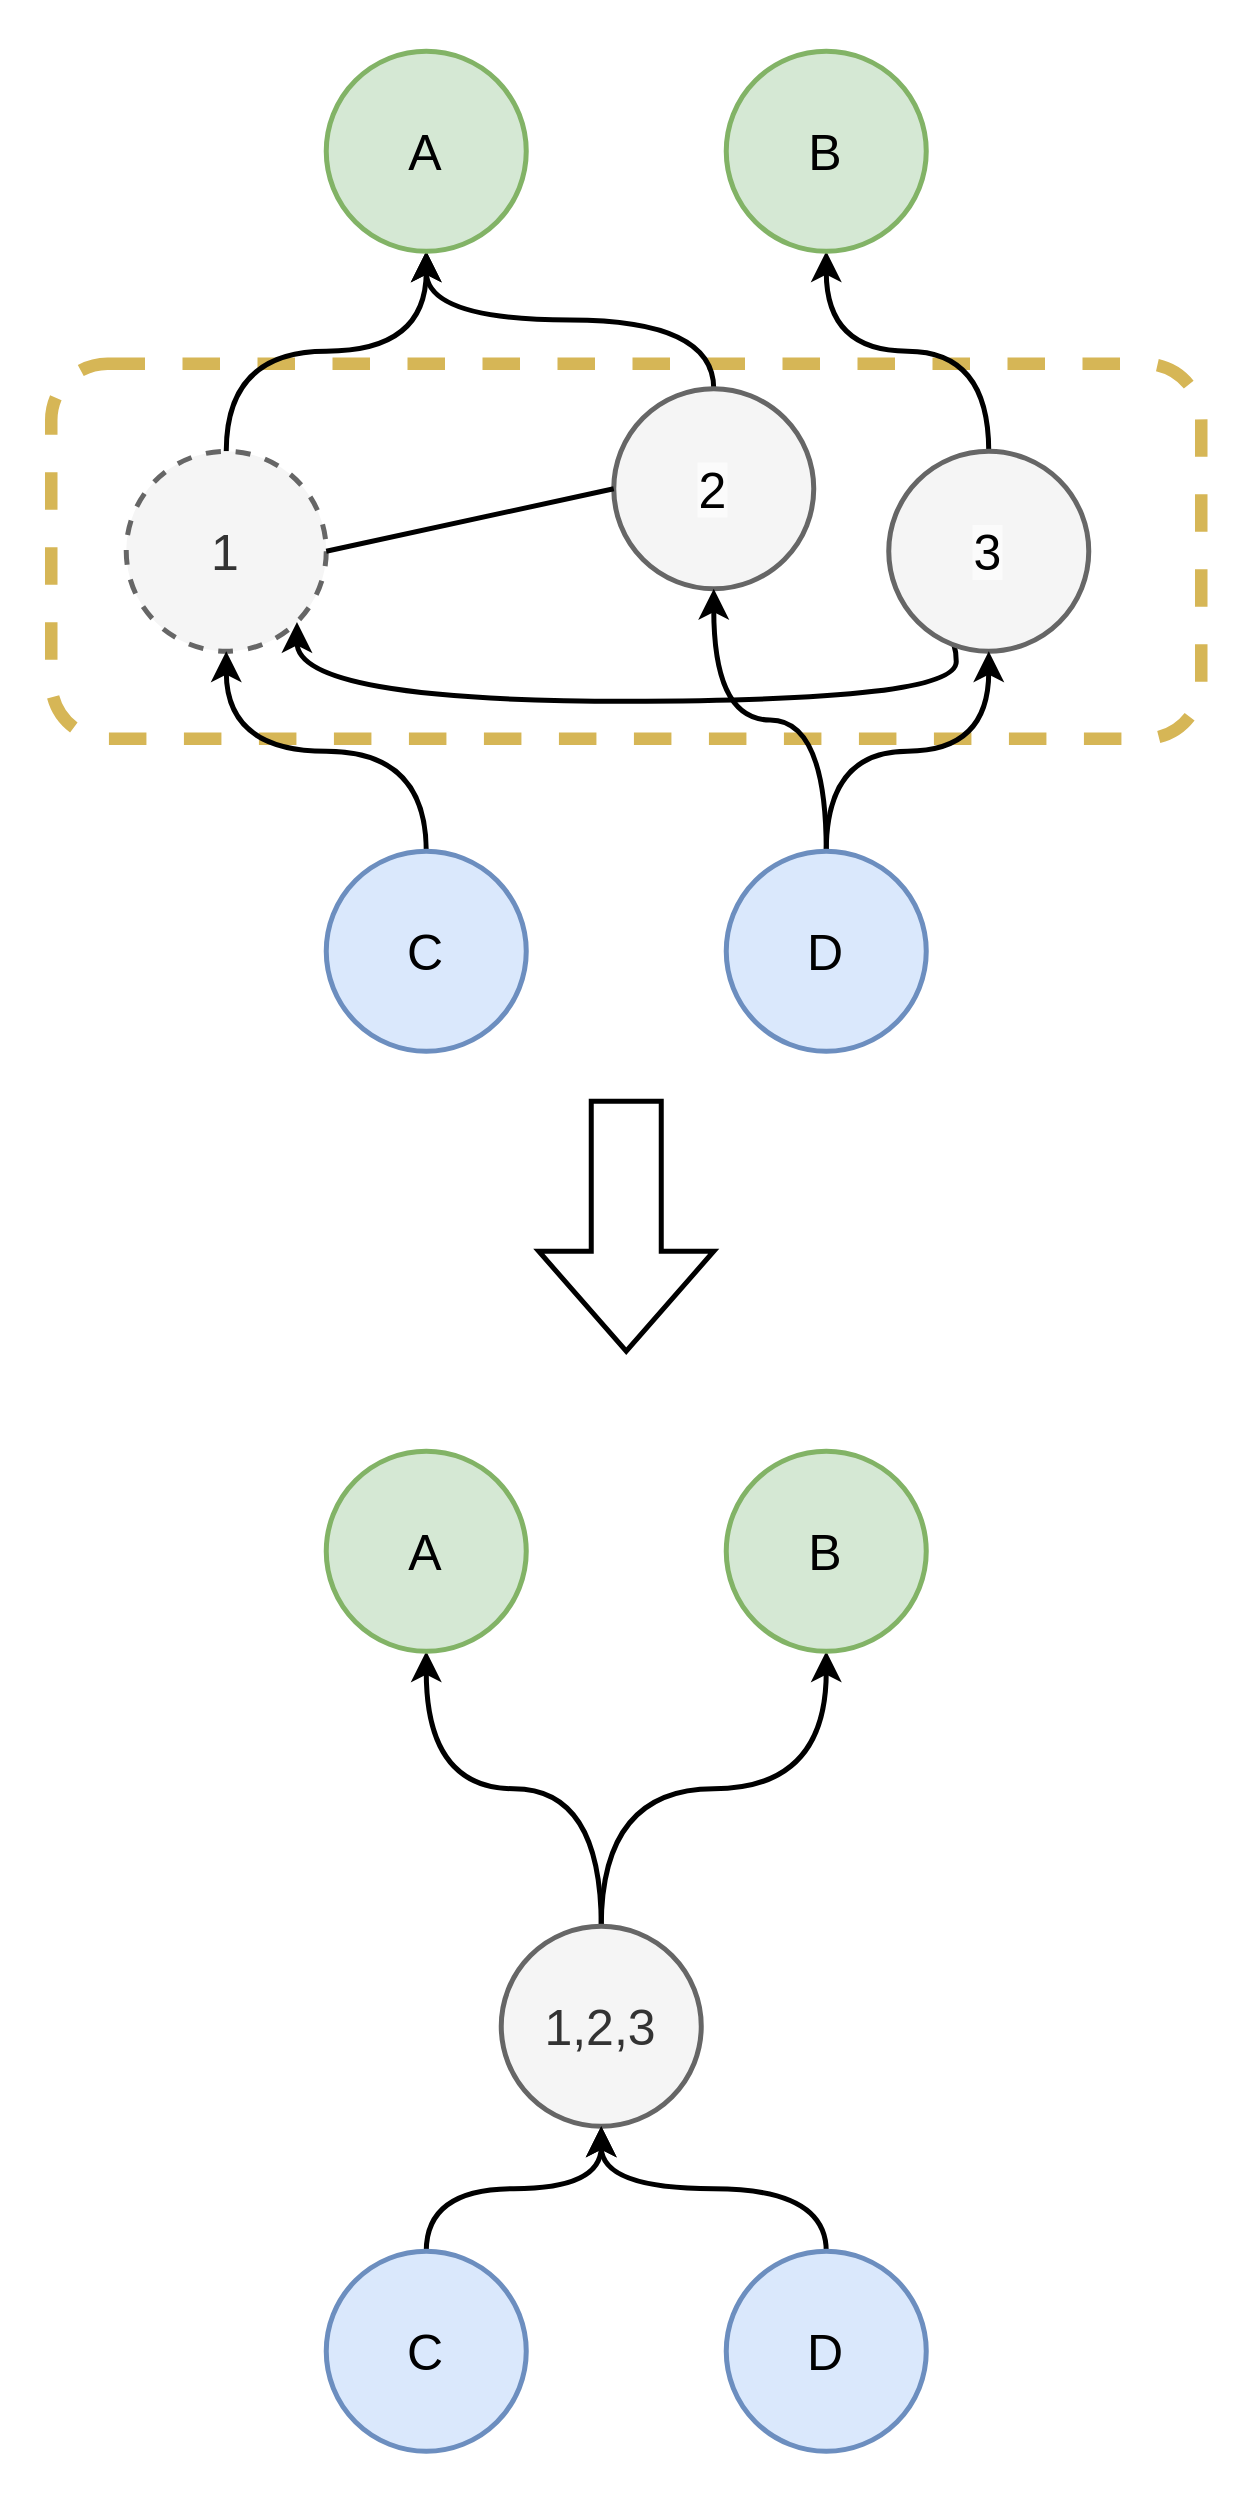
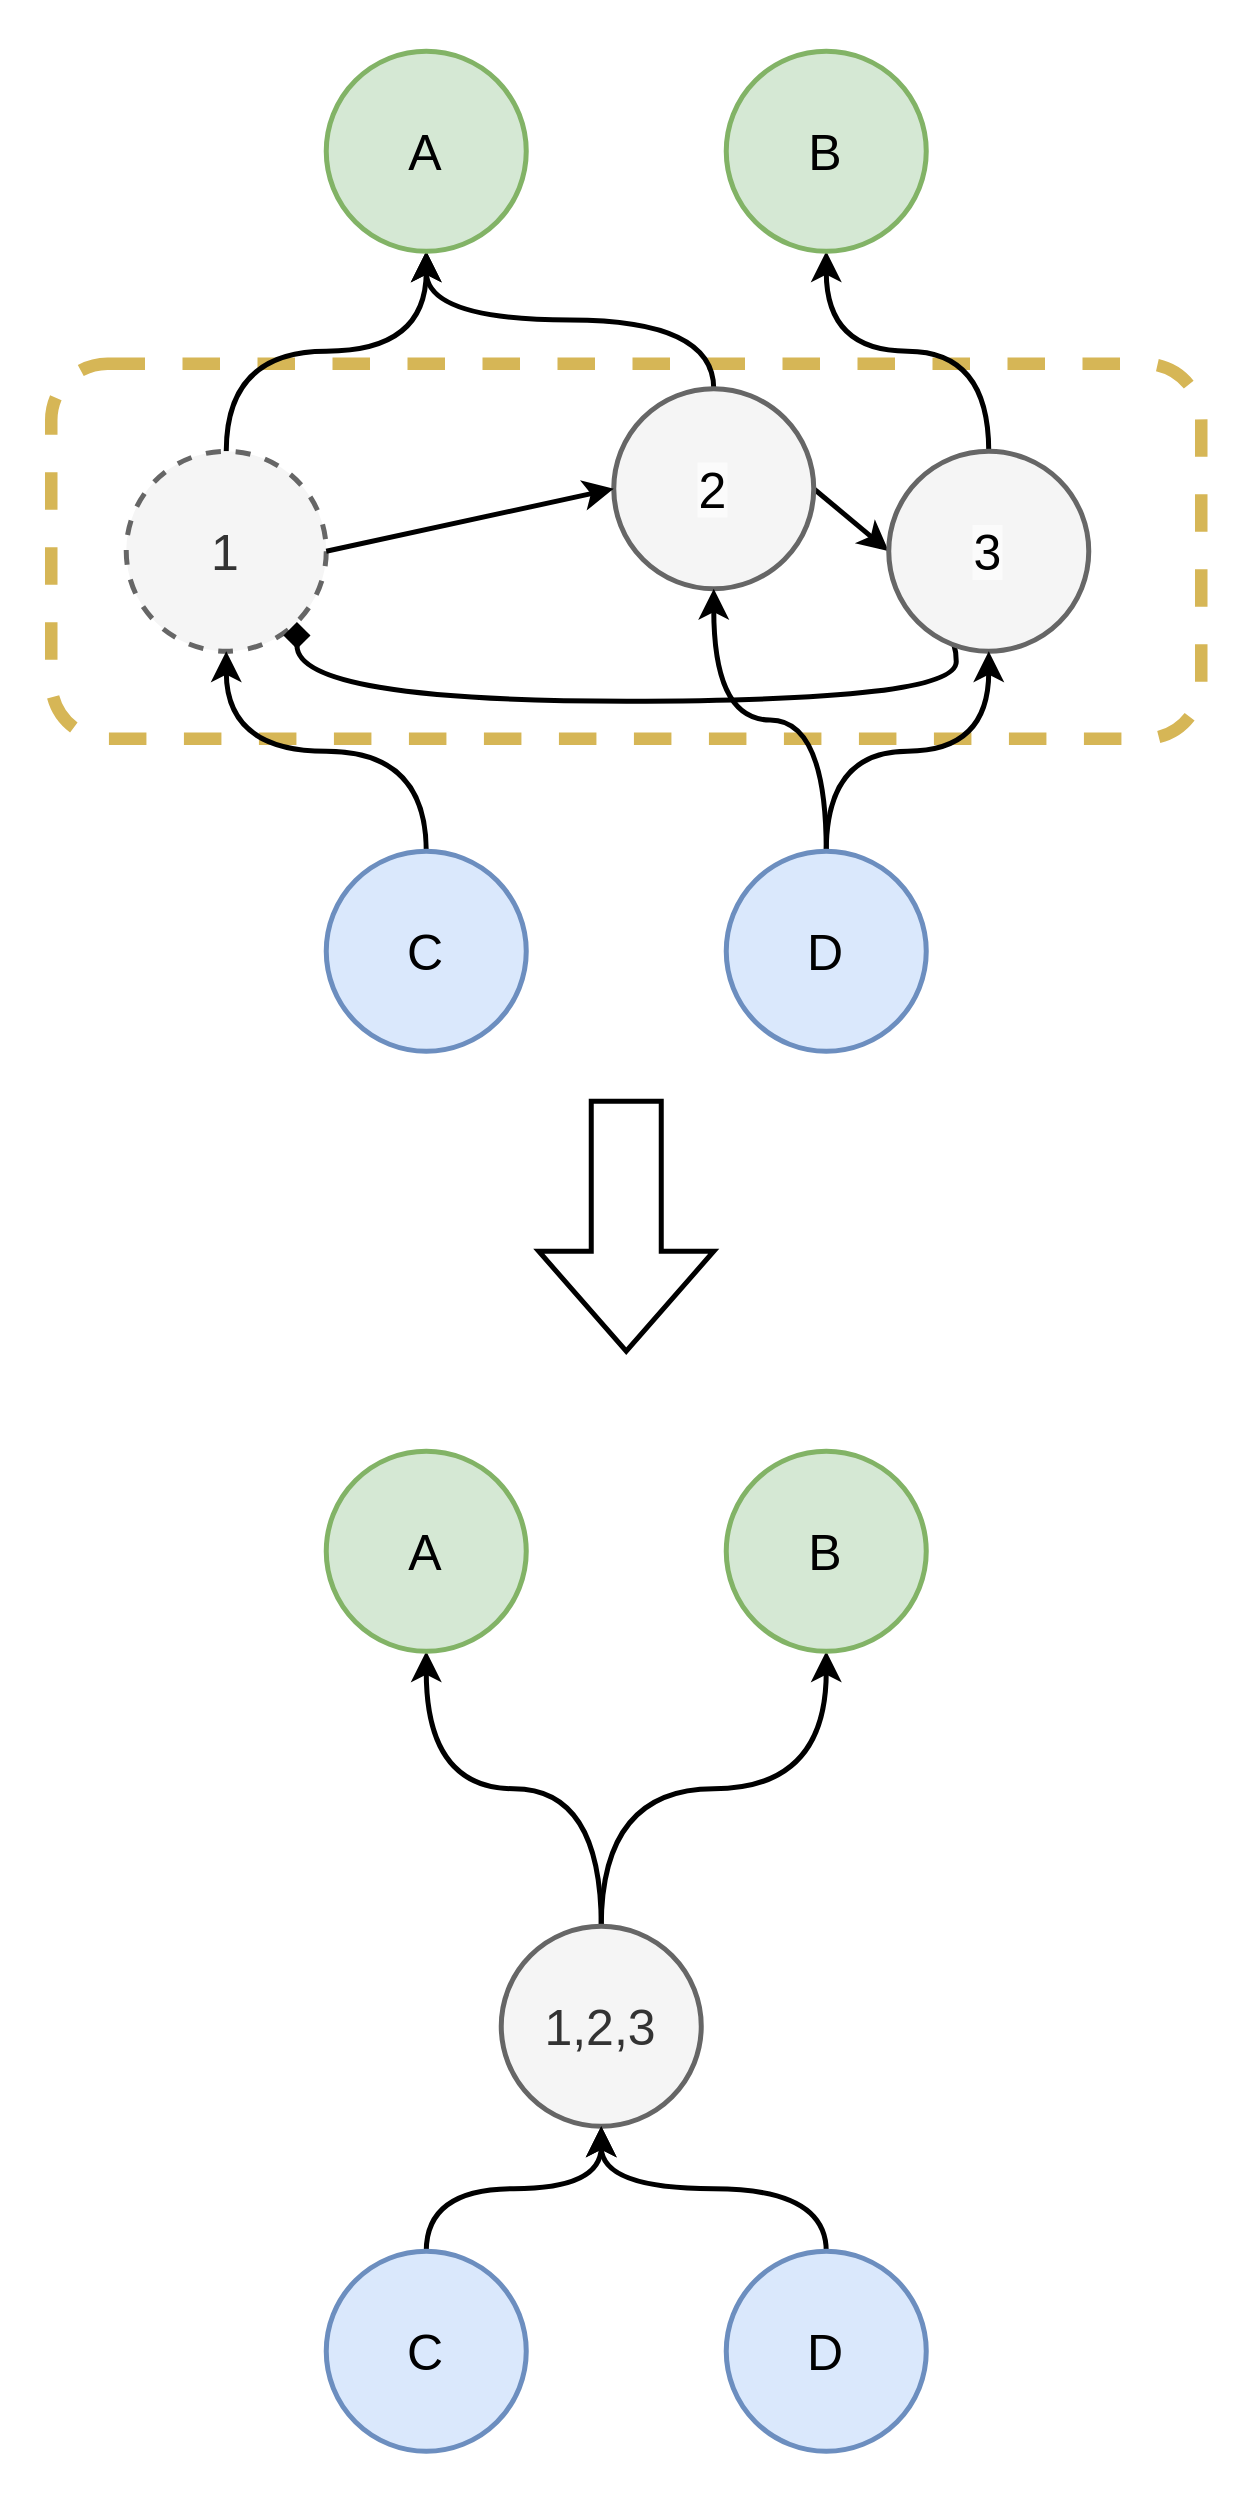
(601, 492) -> (591, 494)
none -> (843, 513)
(346, 679) -> (362, 684)
